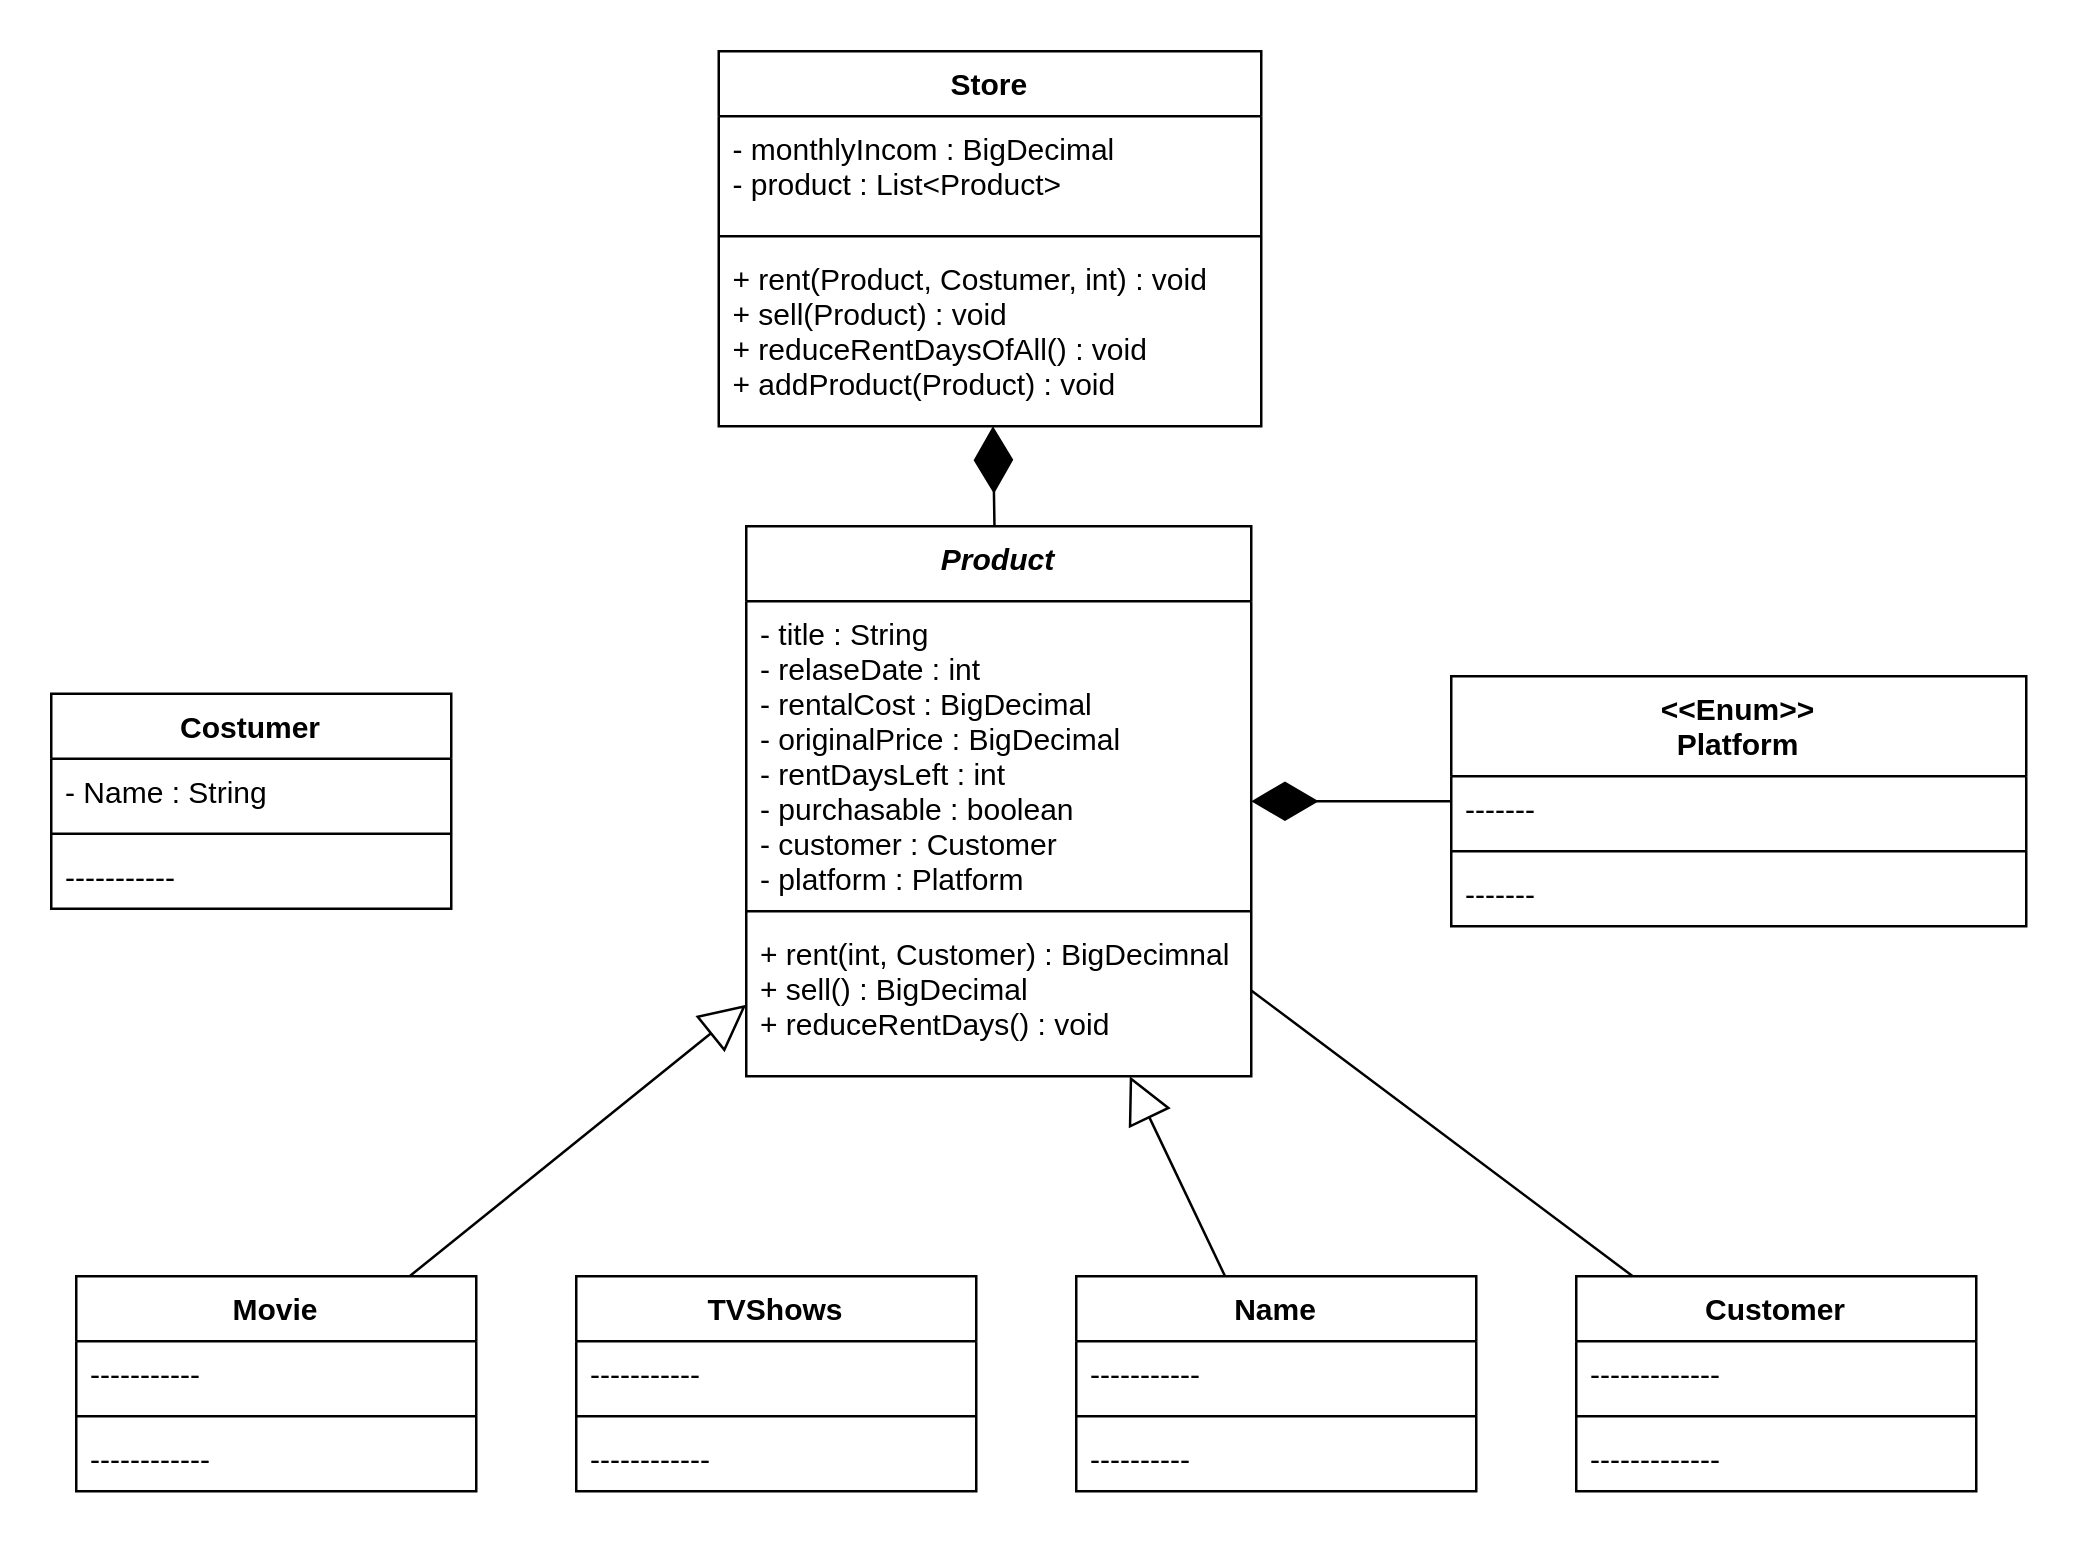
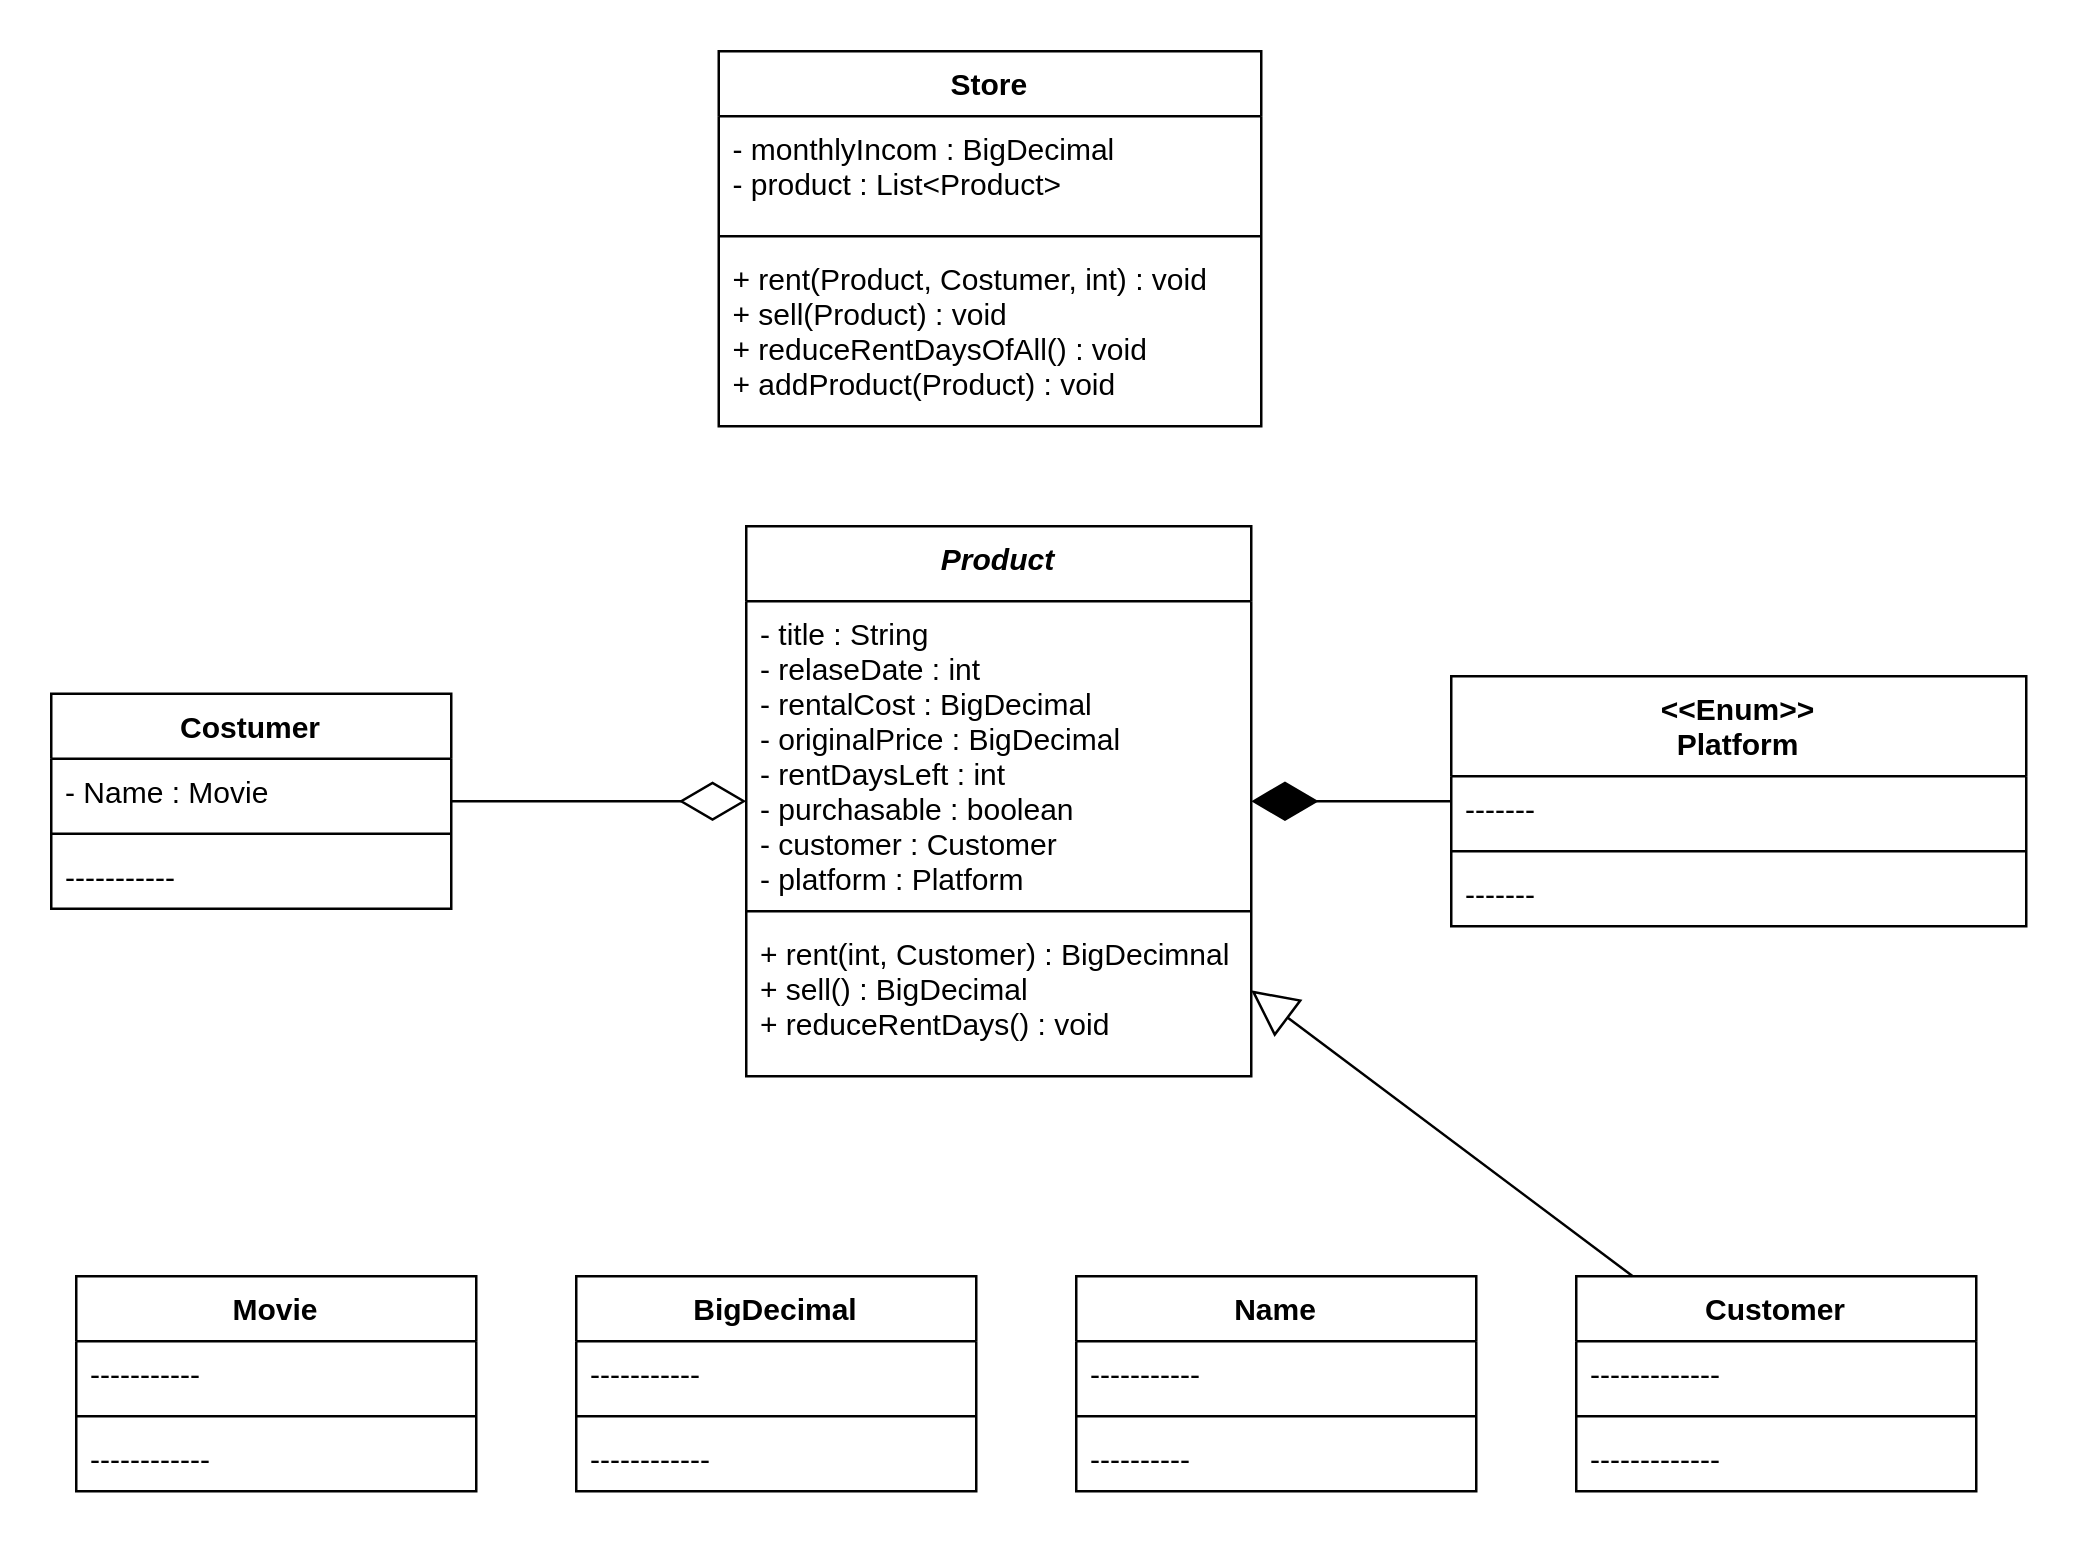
(994, 509) -> none
(172, 793) -> (163, 793)
none -> (568, 801)
(1272, 1006) -> (1288, 1018)
(560, 1155) -> none
(1187, 1197) -> none
(775, 1310) -> (775, 1310)
